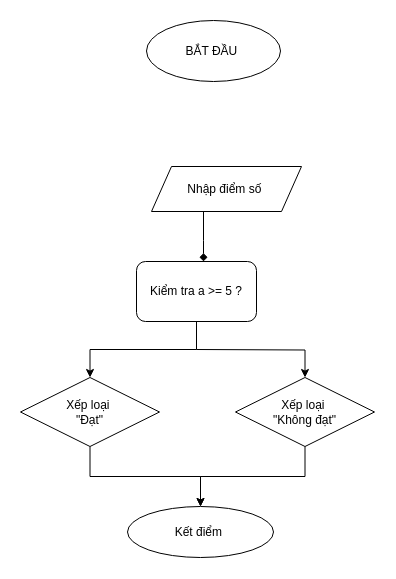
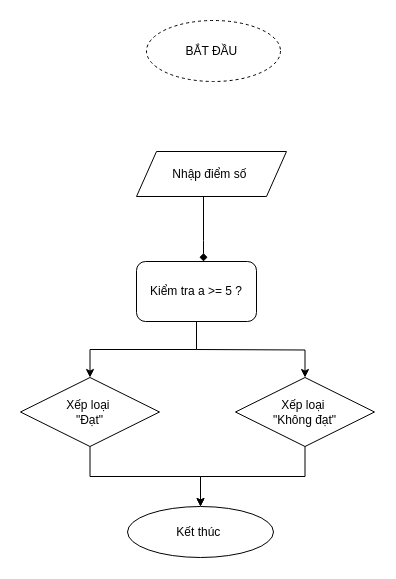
(214, 51) -> (214, 51)
(227, 189) -> (212, 174)
(201, 533) -> (201, 533)
